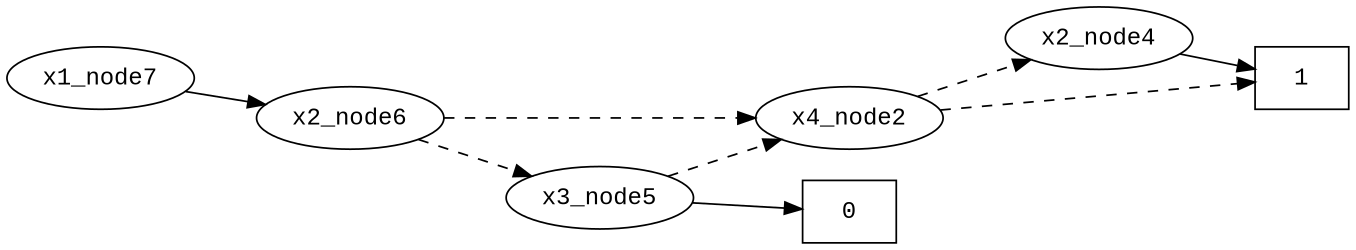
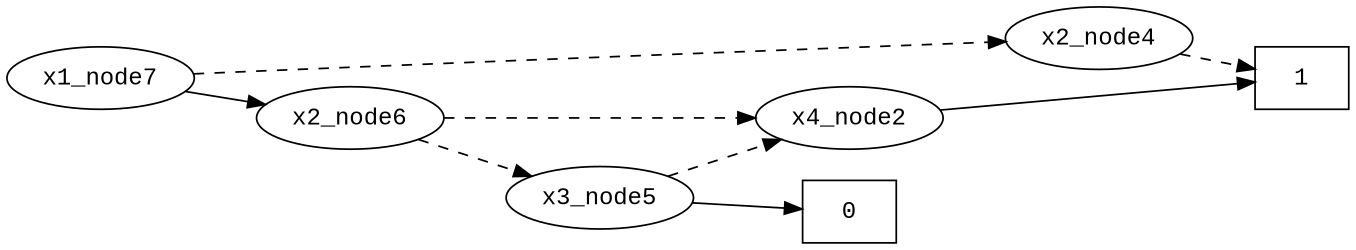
(1209, 60) -> (1209, 60)
(966, 81) -> (591, 58)
(1089, 97) -> (1089, 97)
